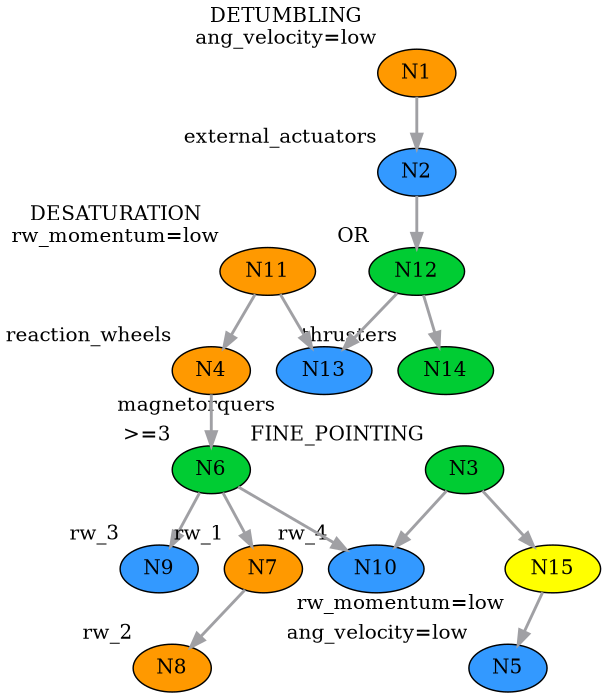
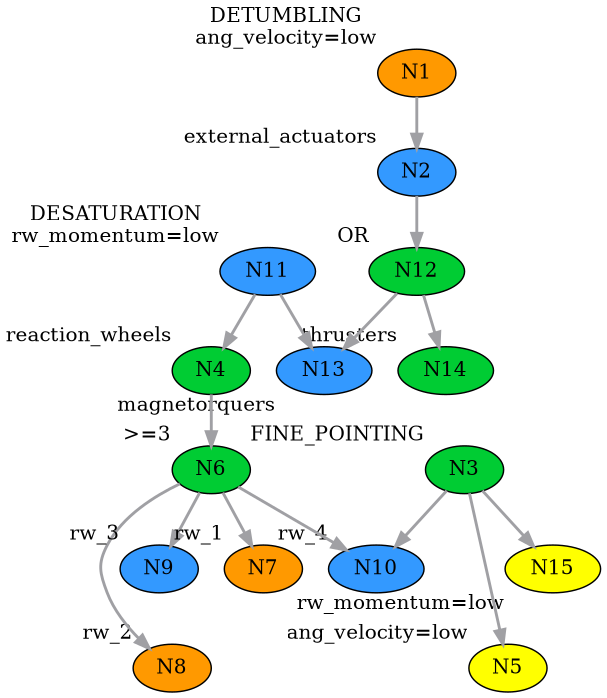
(268, 271) -> (268, 271)
(211, 371) -> (211, 371)
(534, 612) -> (485, 562)
(223, 613) -> (105, 549)
(508, 668) -> (508, 668)
